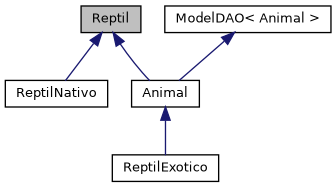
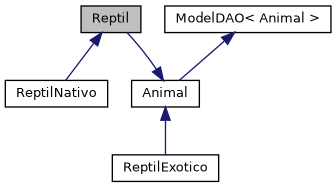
(134, 63) -> (142, 50)
